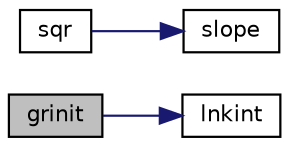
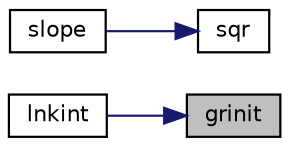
(126, 31) -> (141, 31)
(131, 116) -> (135, 116)
